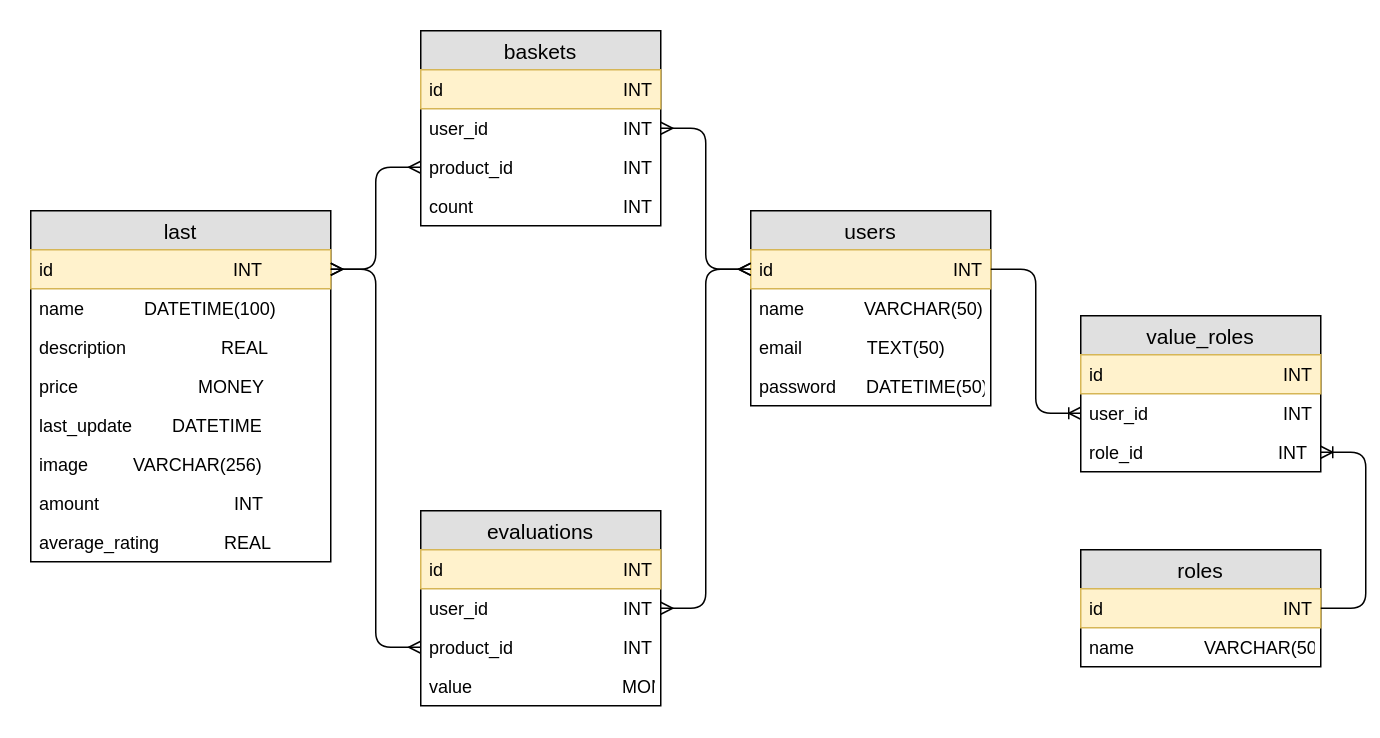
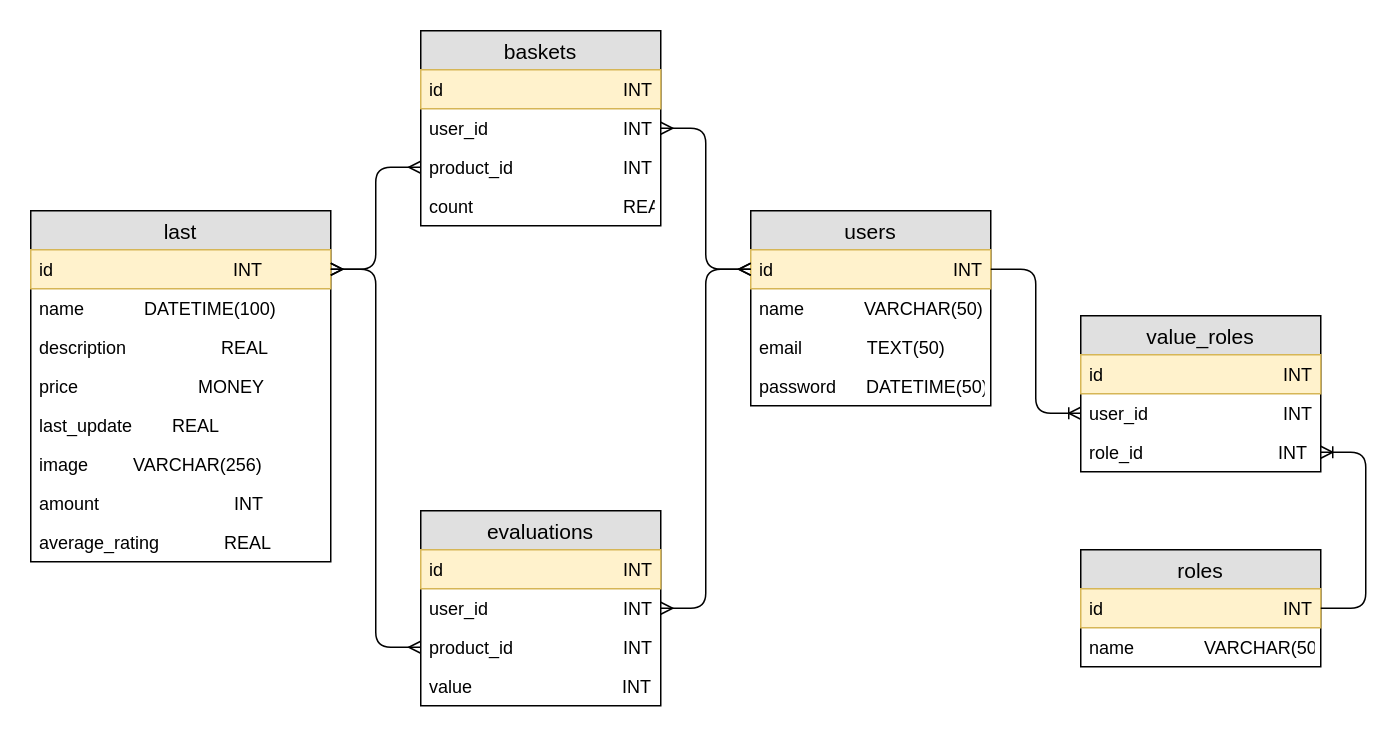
(606, 207) -> (612, 207)
(170, 426) -> (150, 426)
(614, 687) -> (604, 687)
